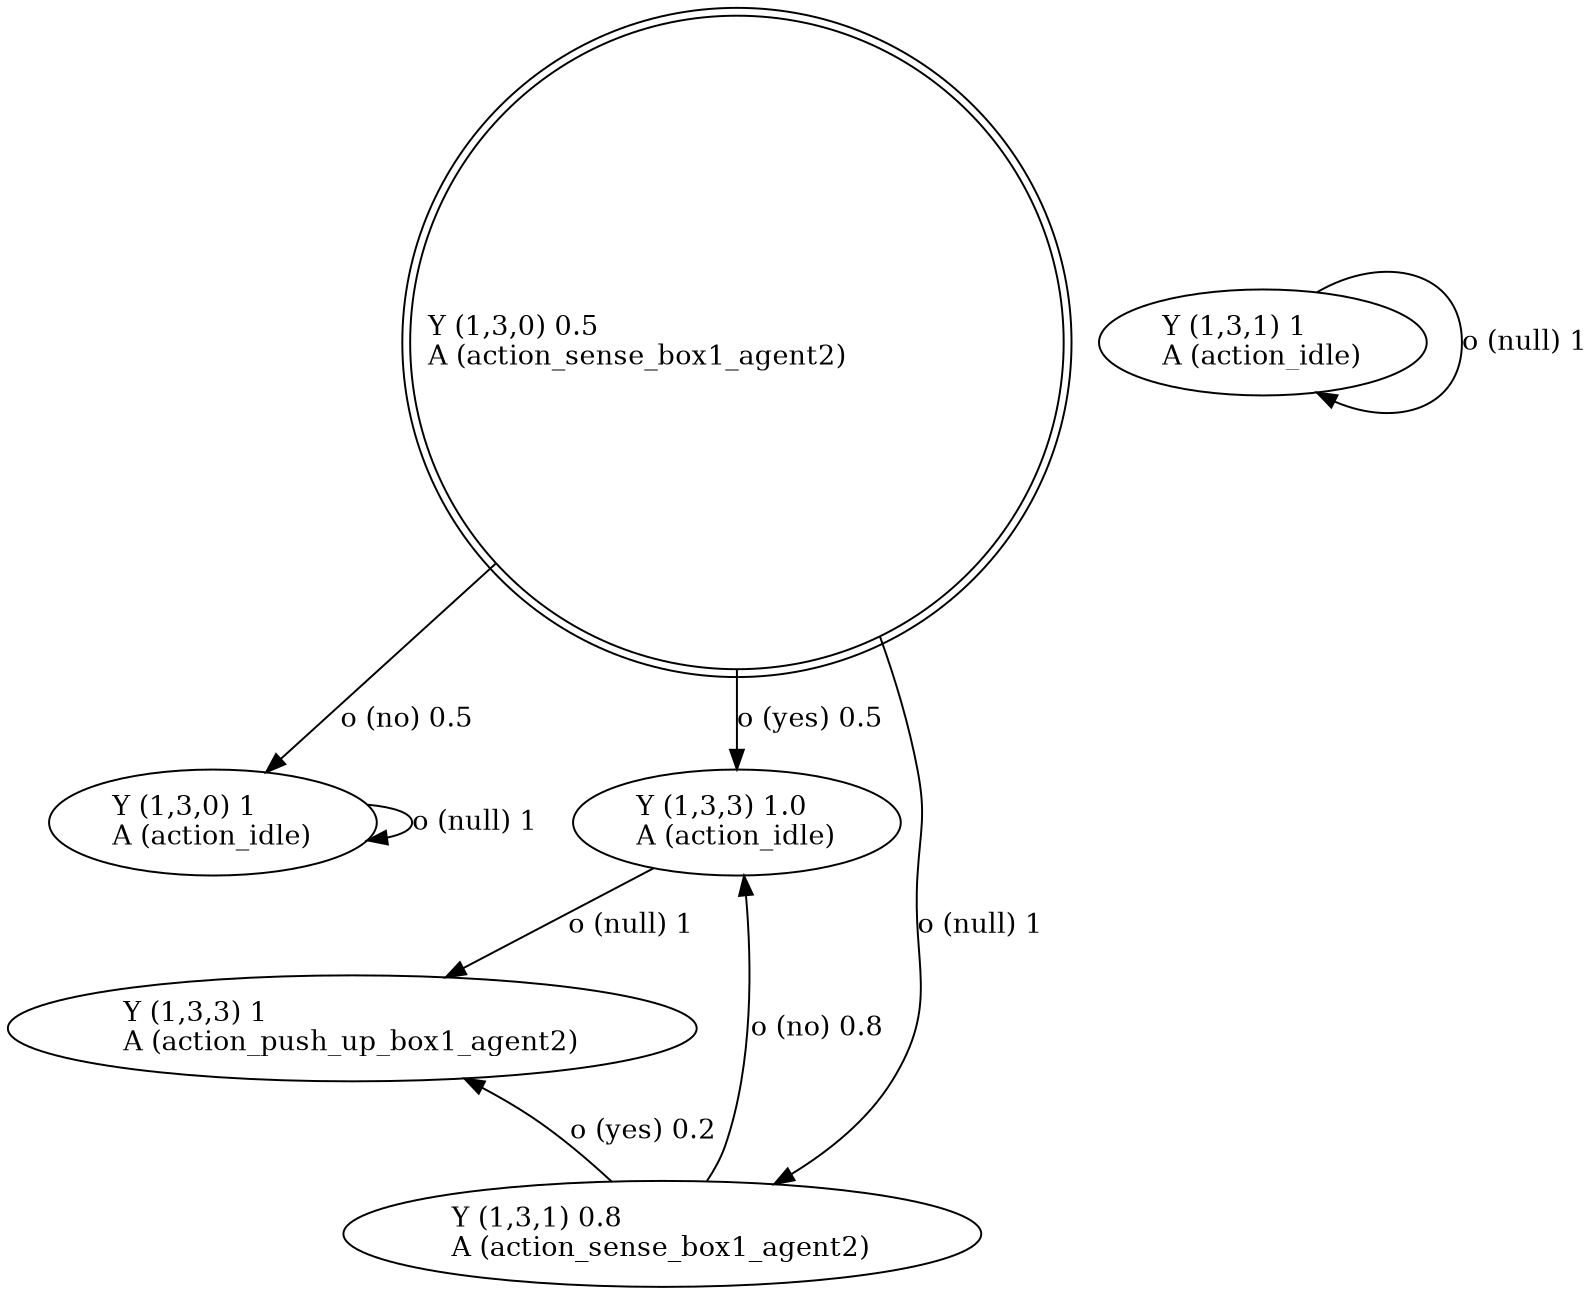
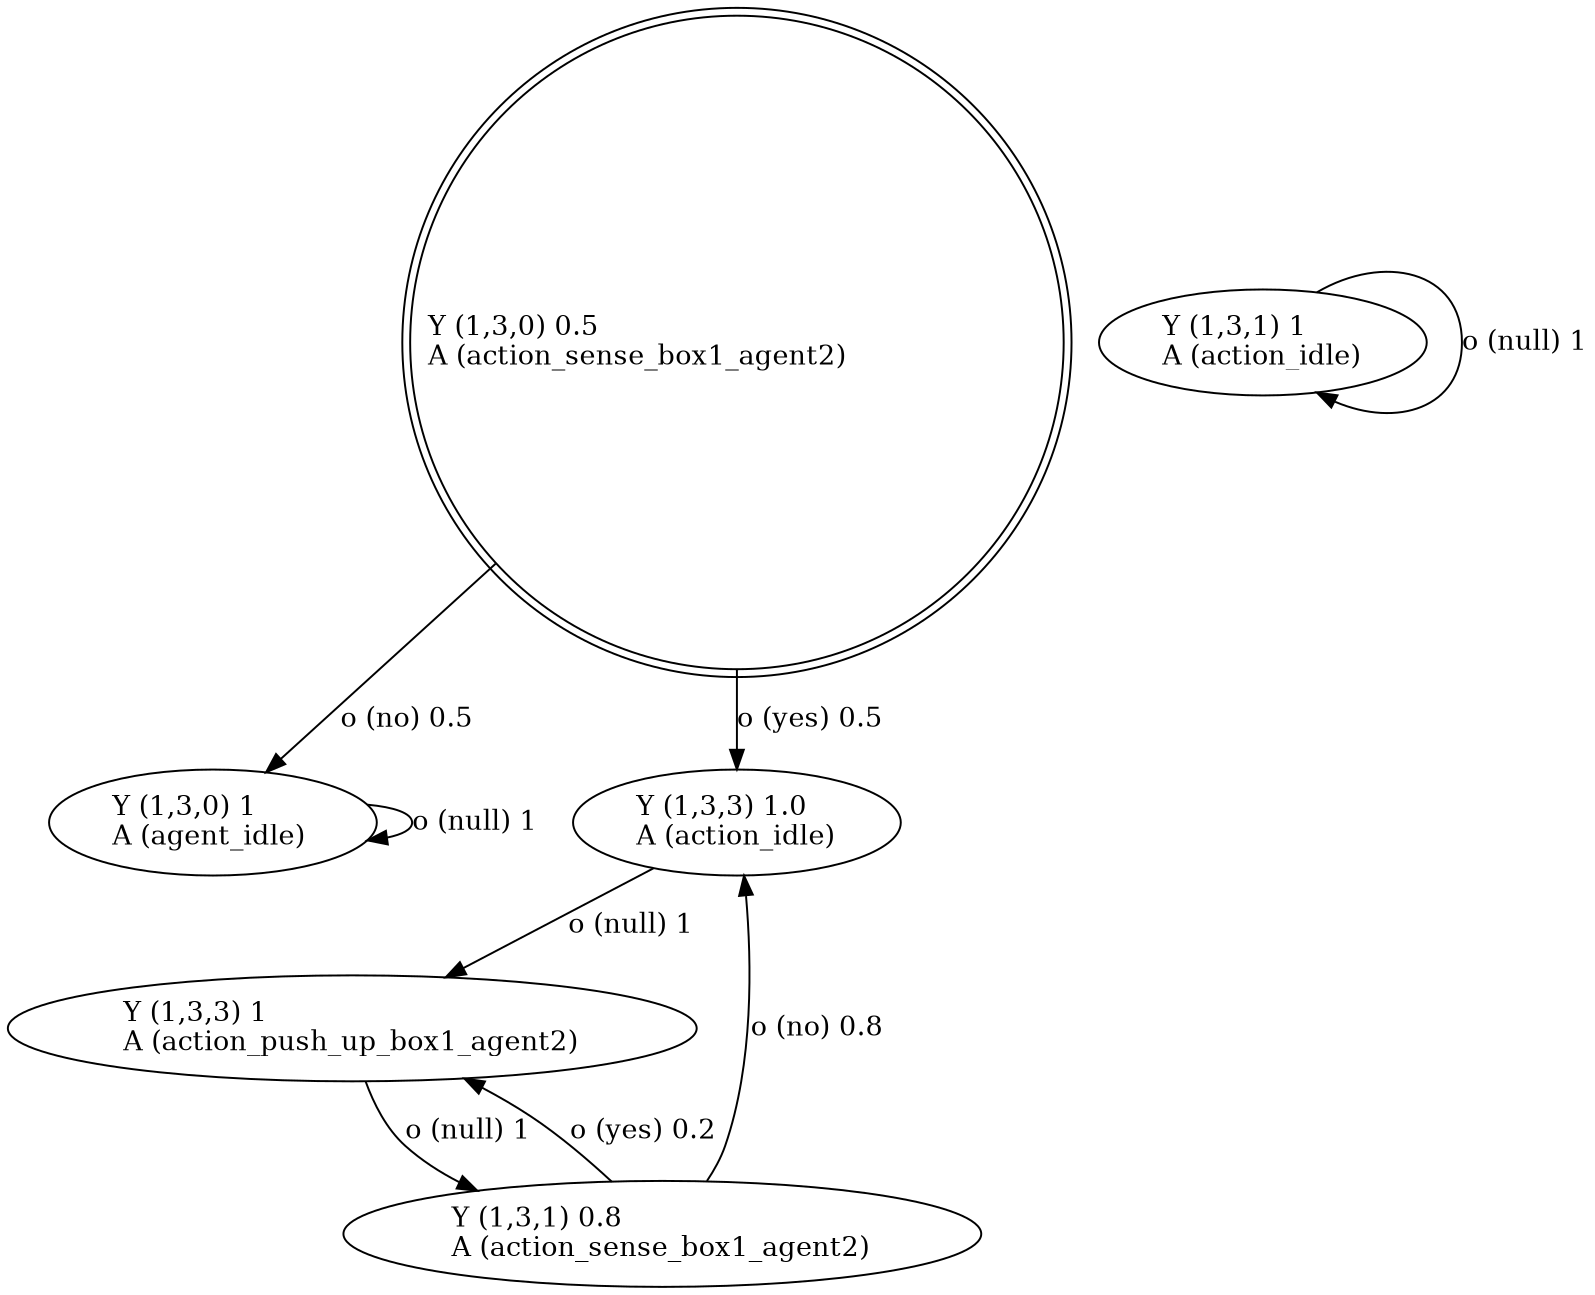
(213, 823) -> (213, 823)
(918, 928) -> (401, 1142)
